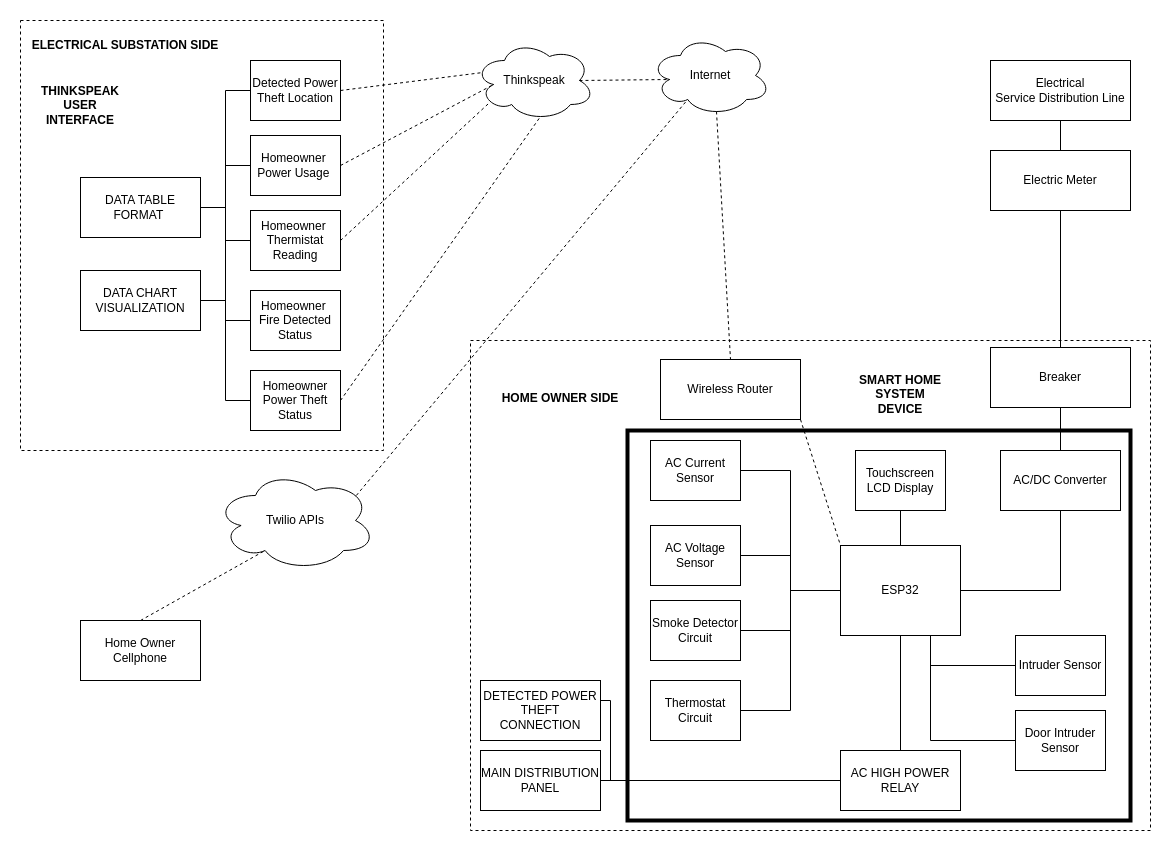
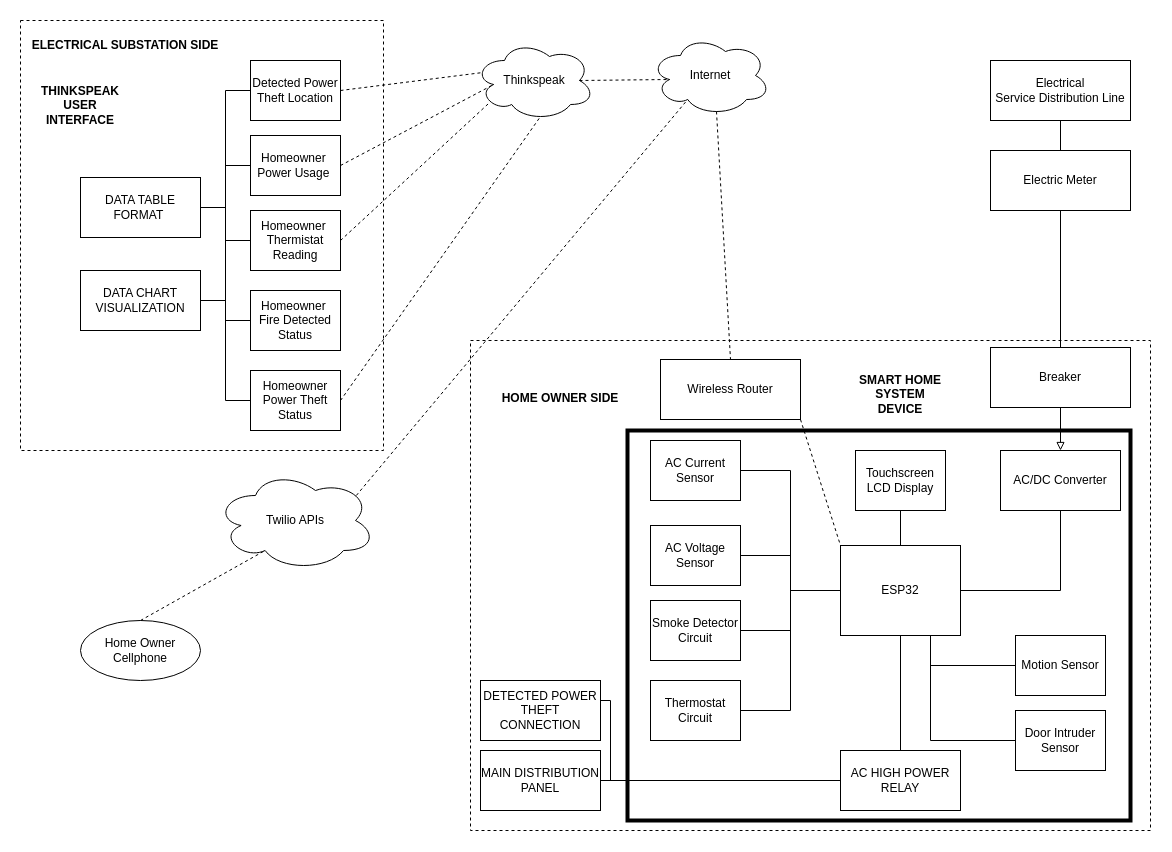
(1061, 444) -> (1061, 441)
(141, 651) -> (141, 651)
(1061, 666) -> (1061, 666)
